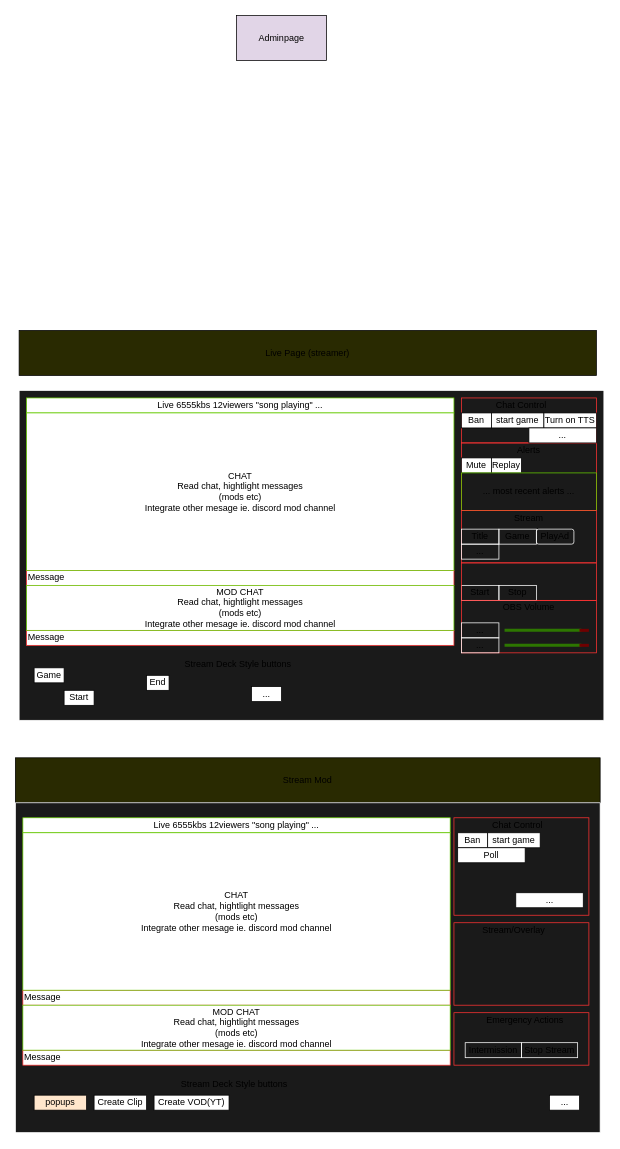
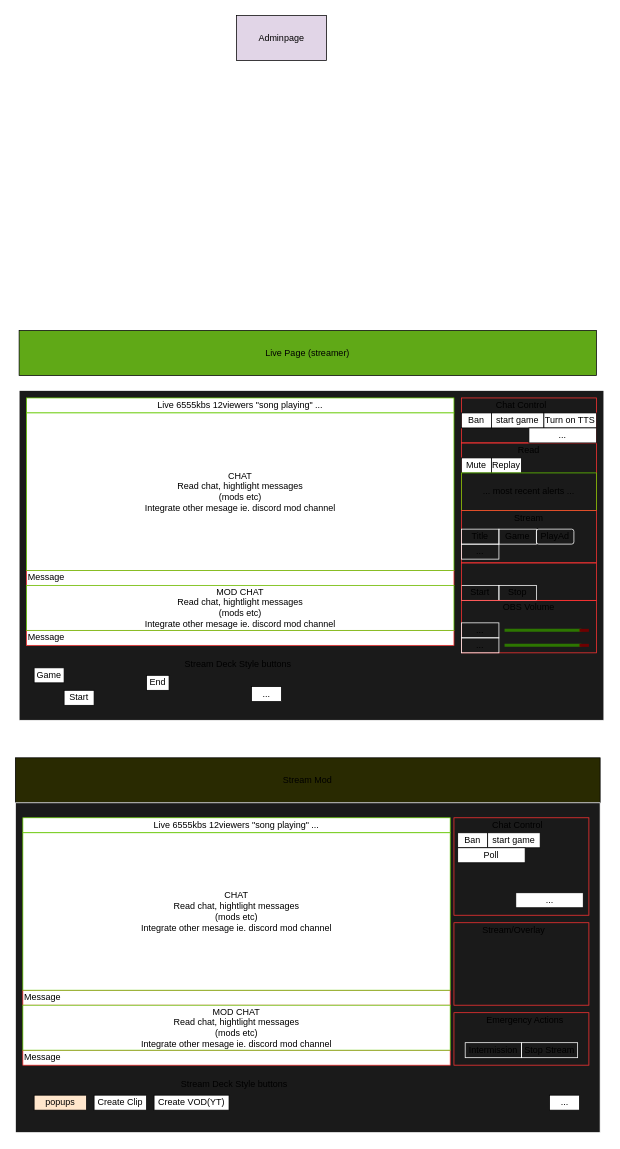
(308, 353) -> (308, 353)
(529, 450) -> (529, 450)
